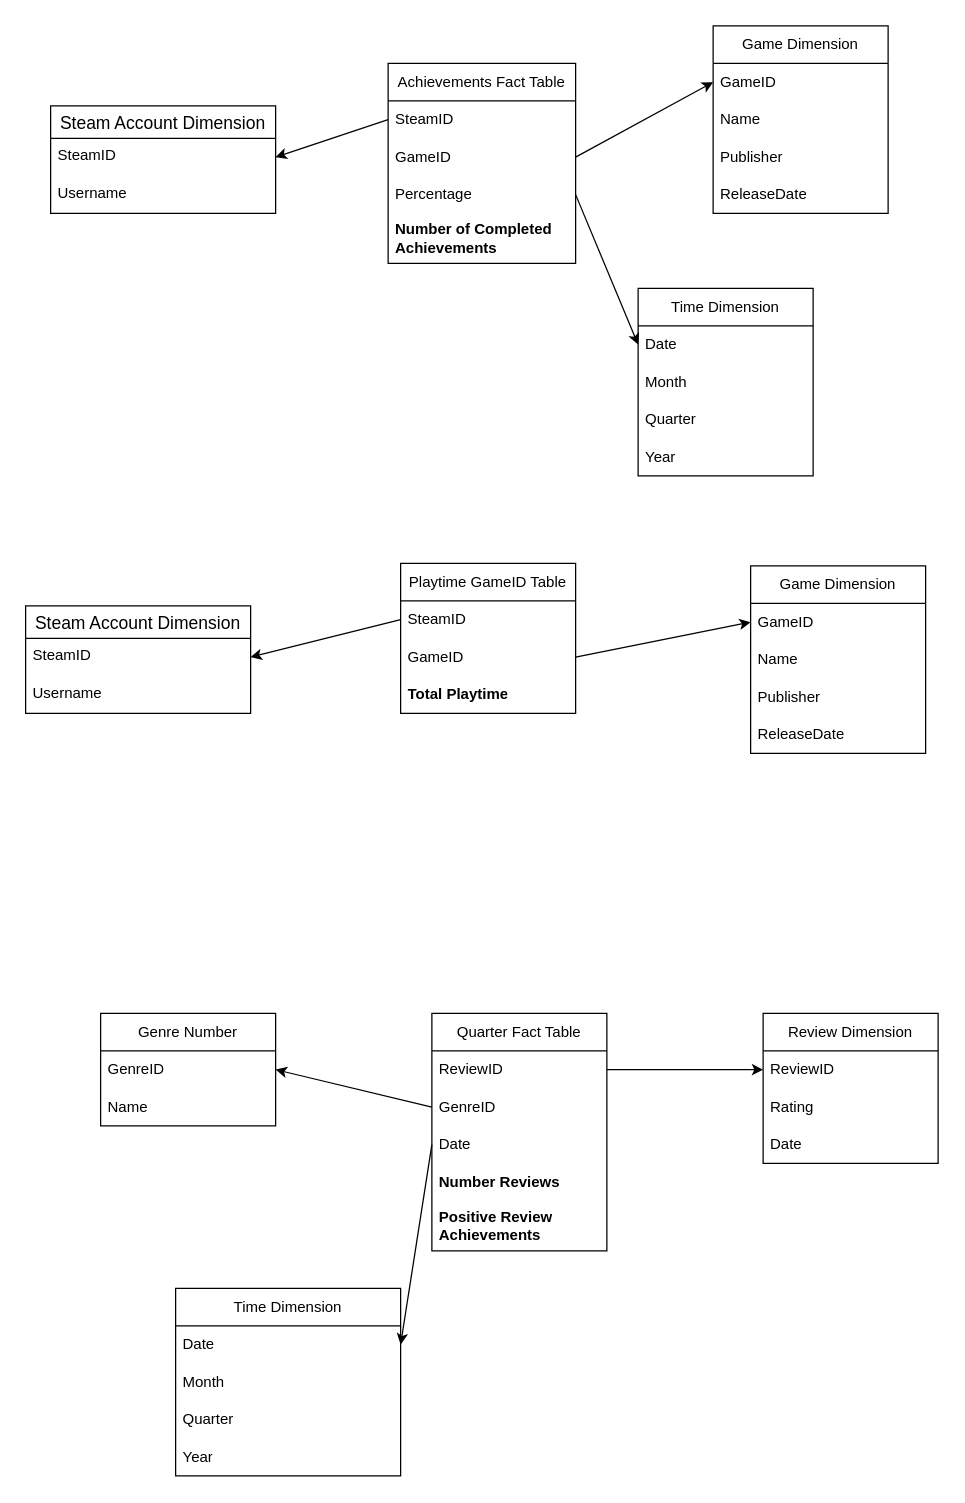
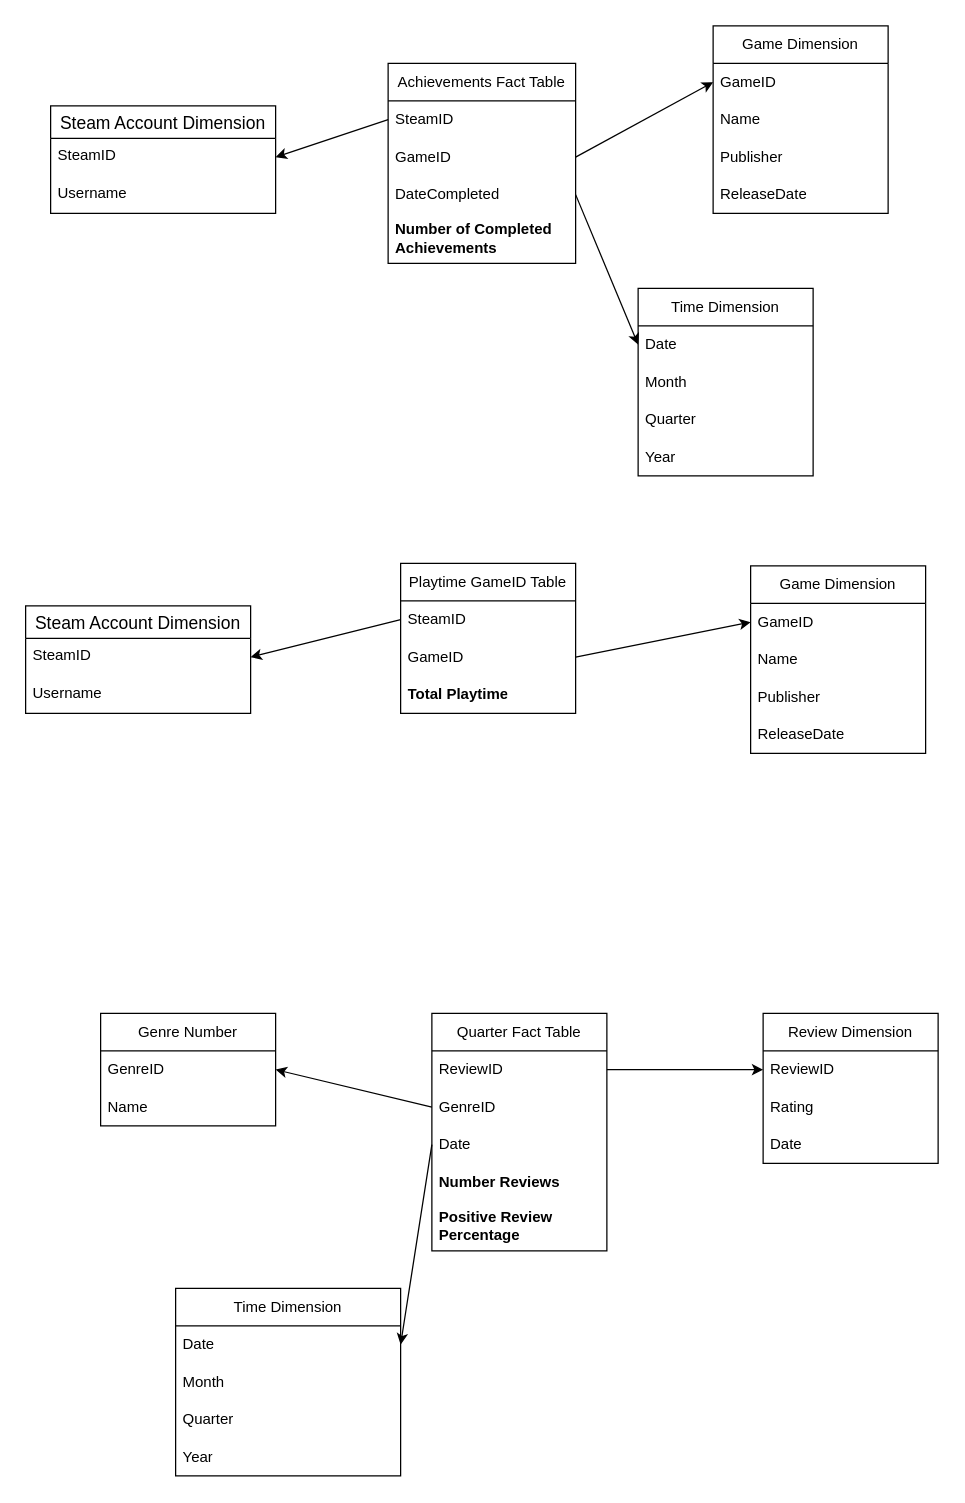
(438, 194) -> (448, 194)
(521, 1226) -> (521, 1226)
